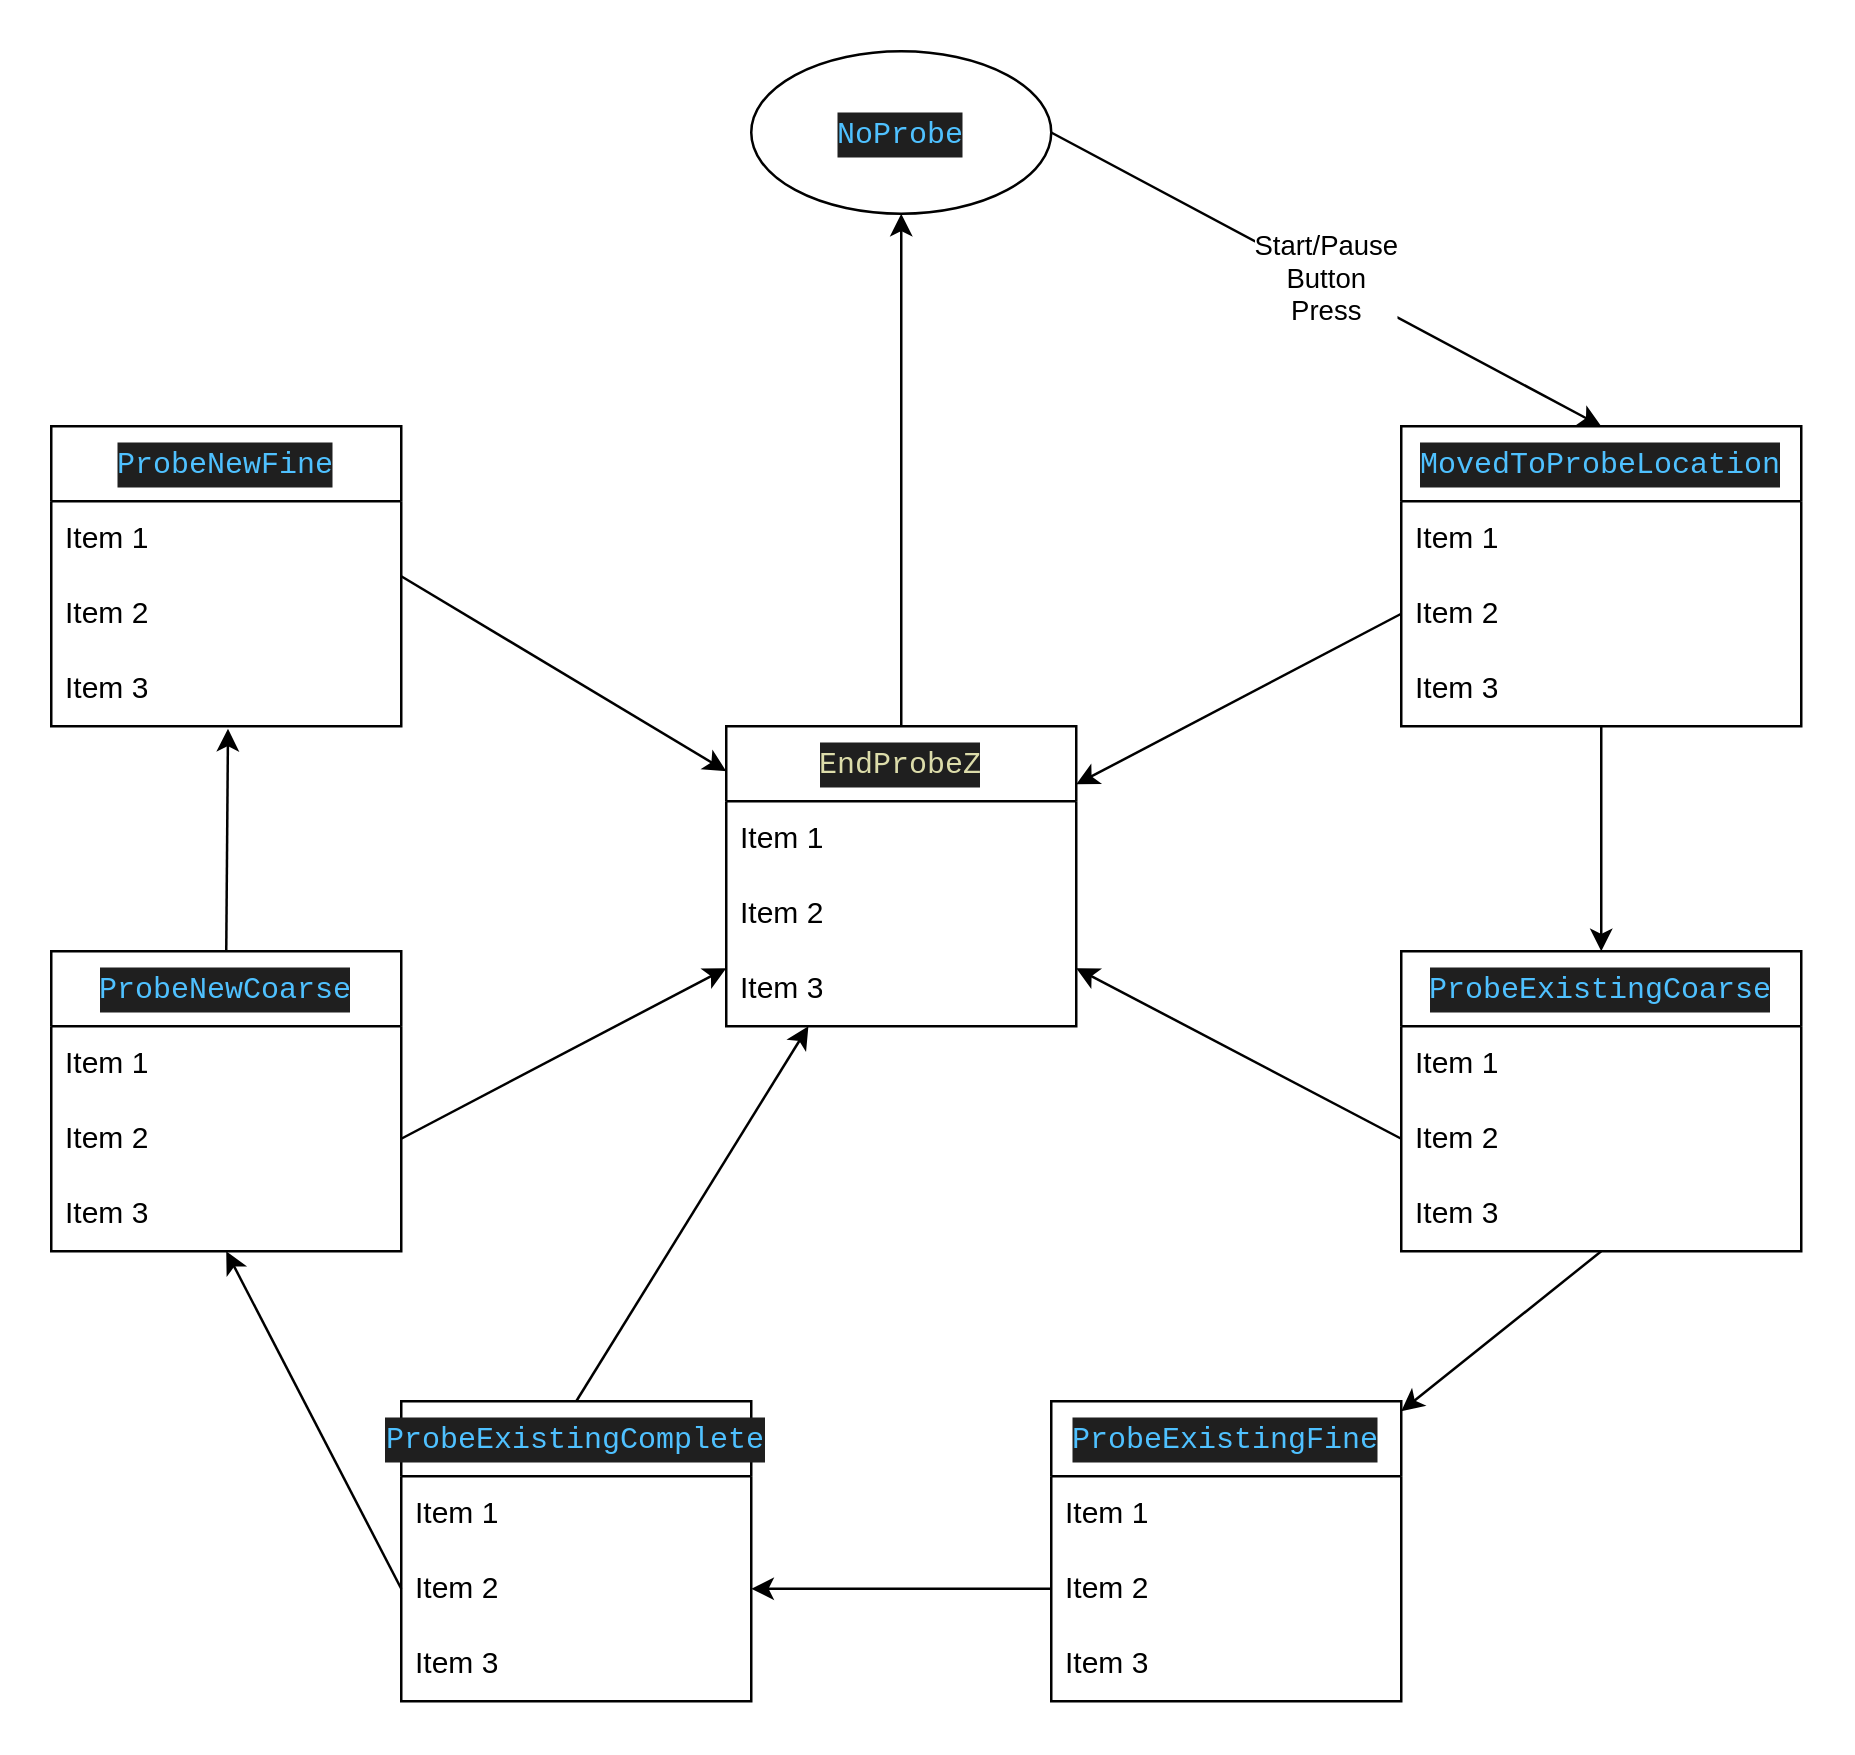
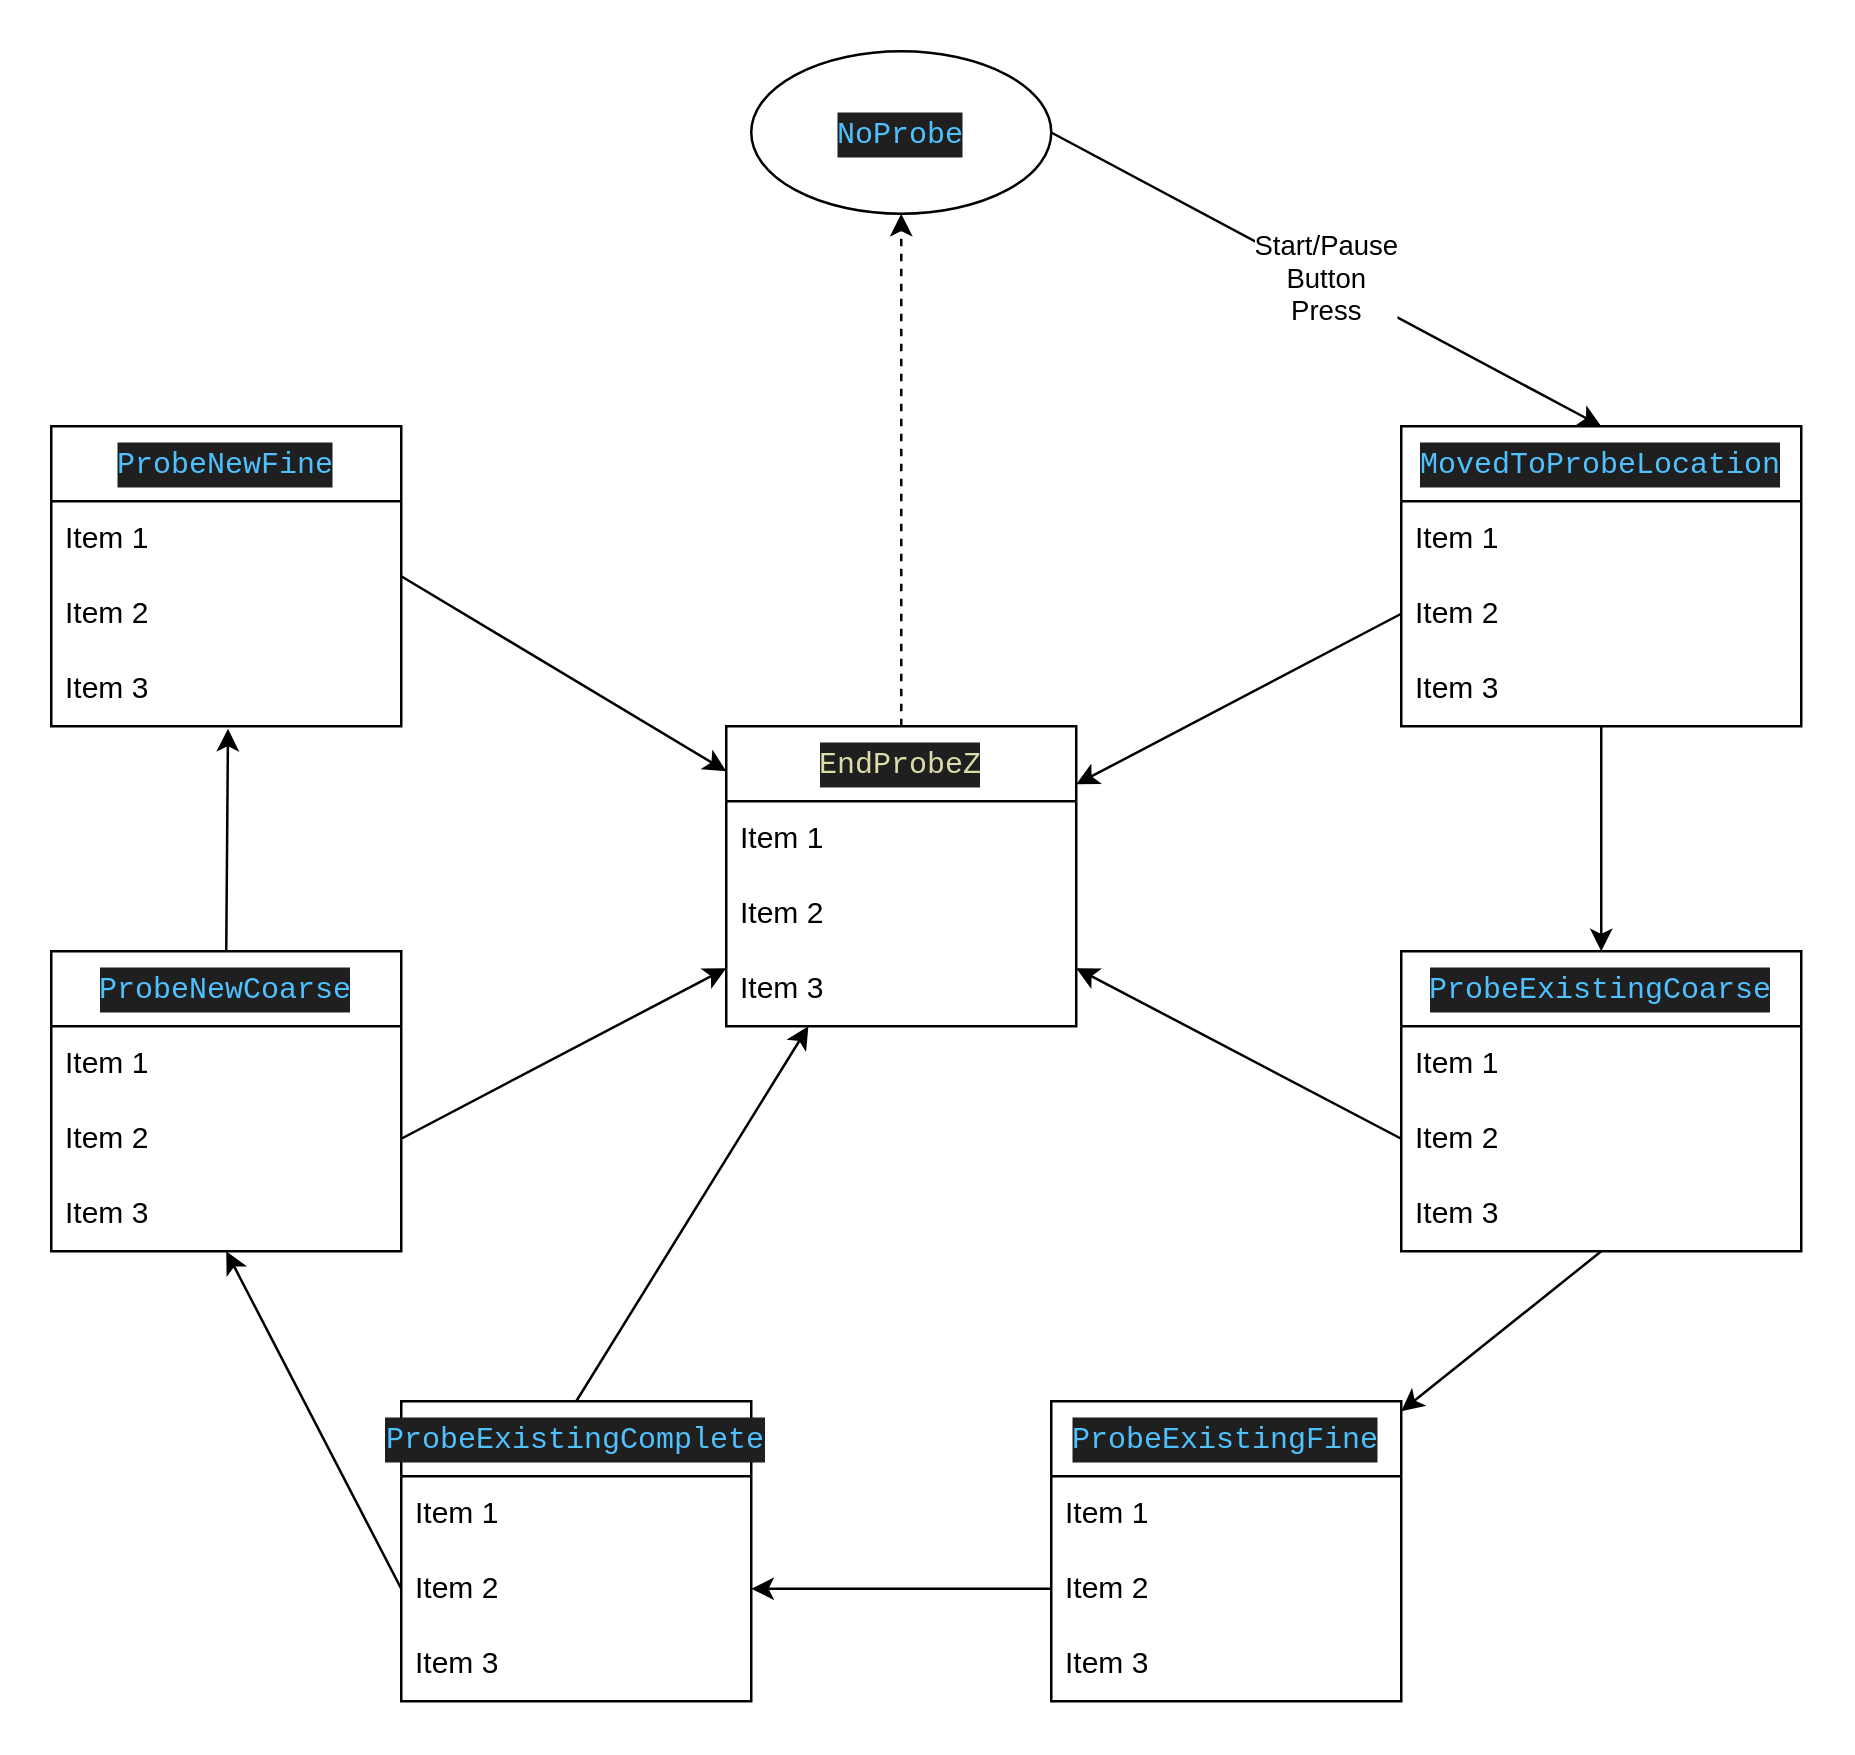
(901, 475) -> (901, 475)
